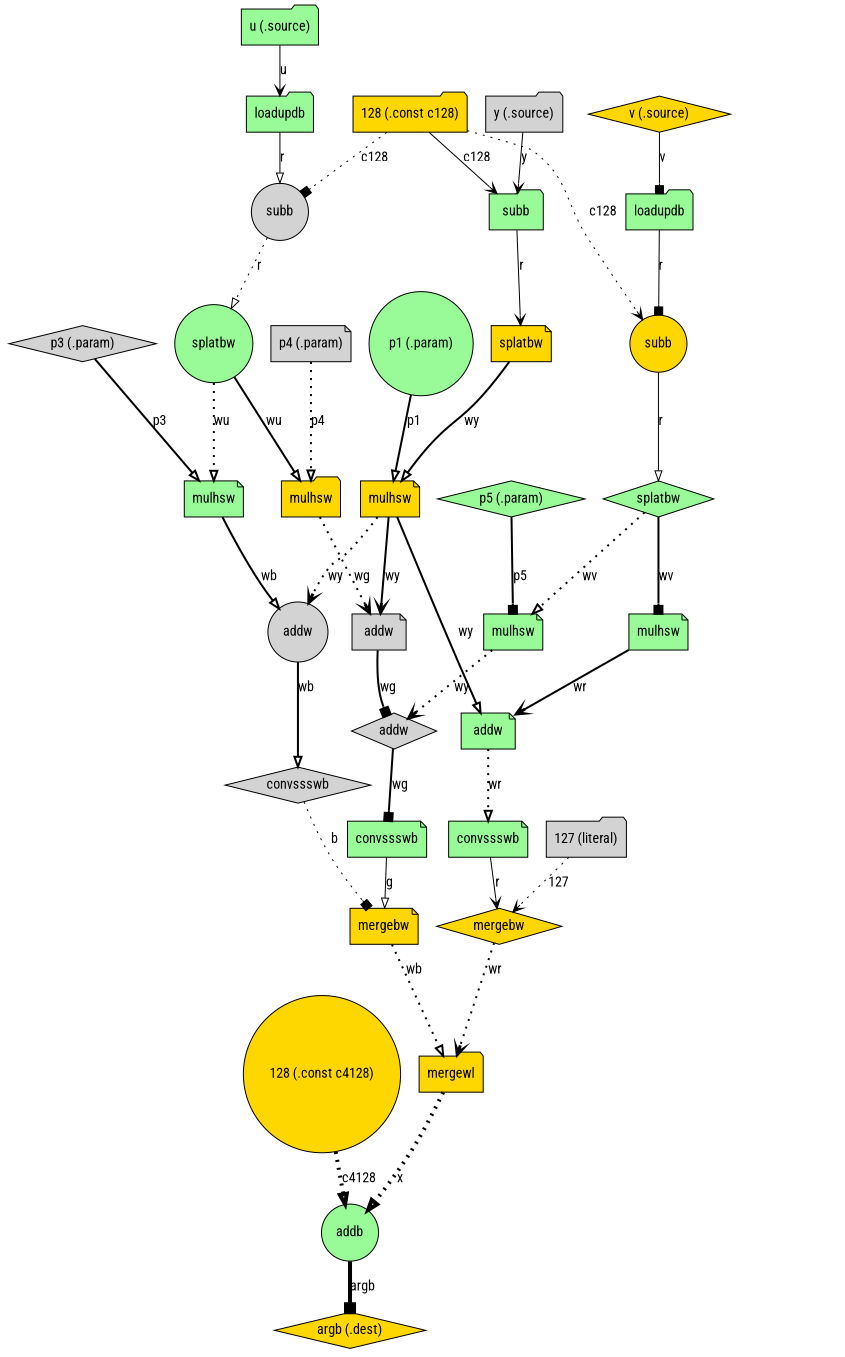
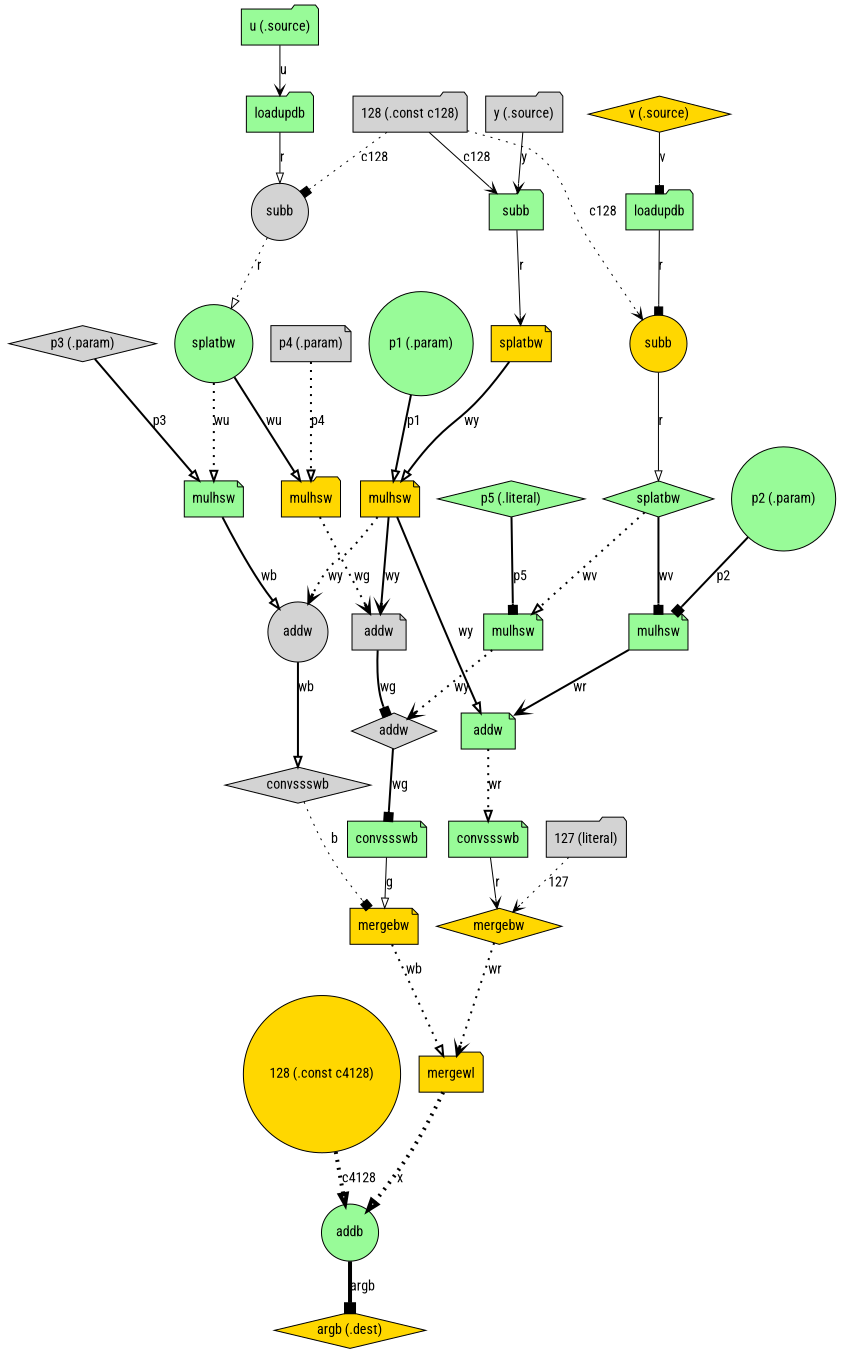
(410, 114) -> (410, 114)
(511, 499) -> (511, 499)
none -> (784, 499)
